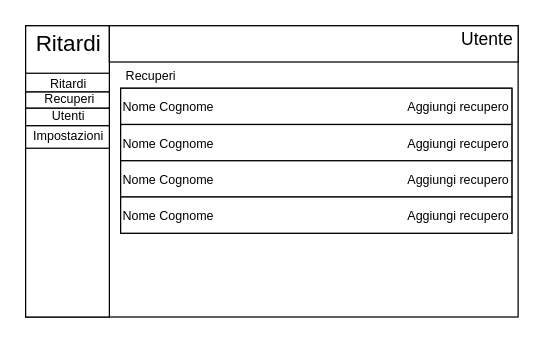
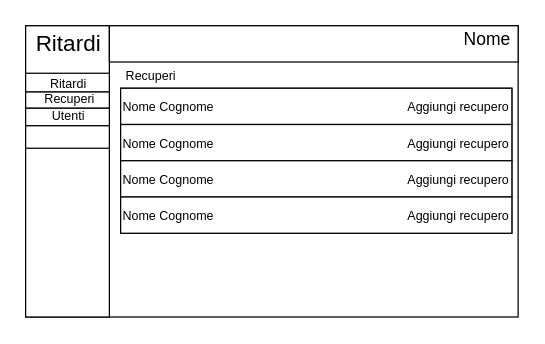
(488, 39) -> (488, 39)
(68, 136) -> none
